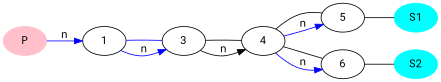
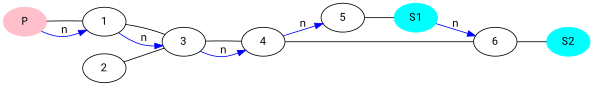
(297, 15) -> none
none -> (65, 21)
(144, 40) -> (146, 28)
(219, 56) -> (219, 57)
(293, 66) -> (452, 29)
none -> (104, 68)
